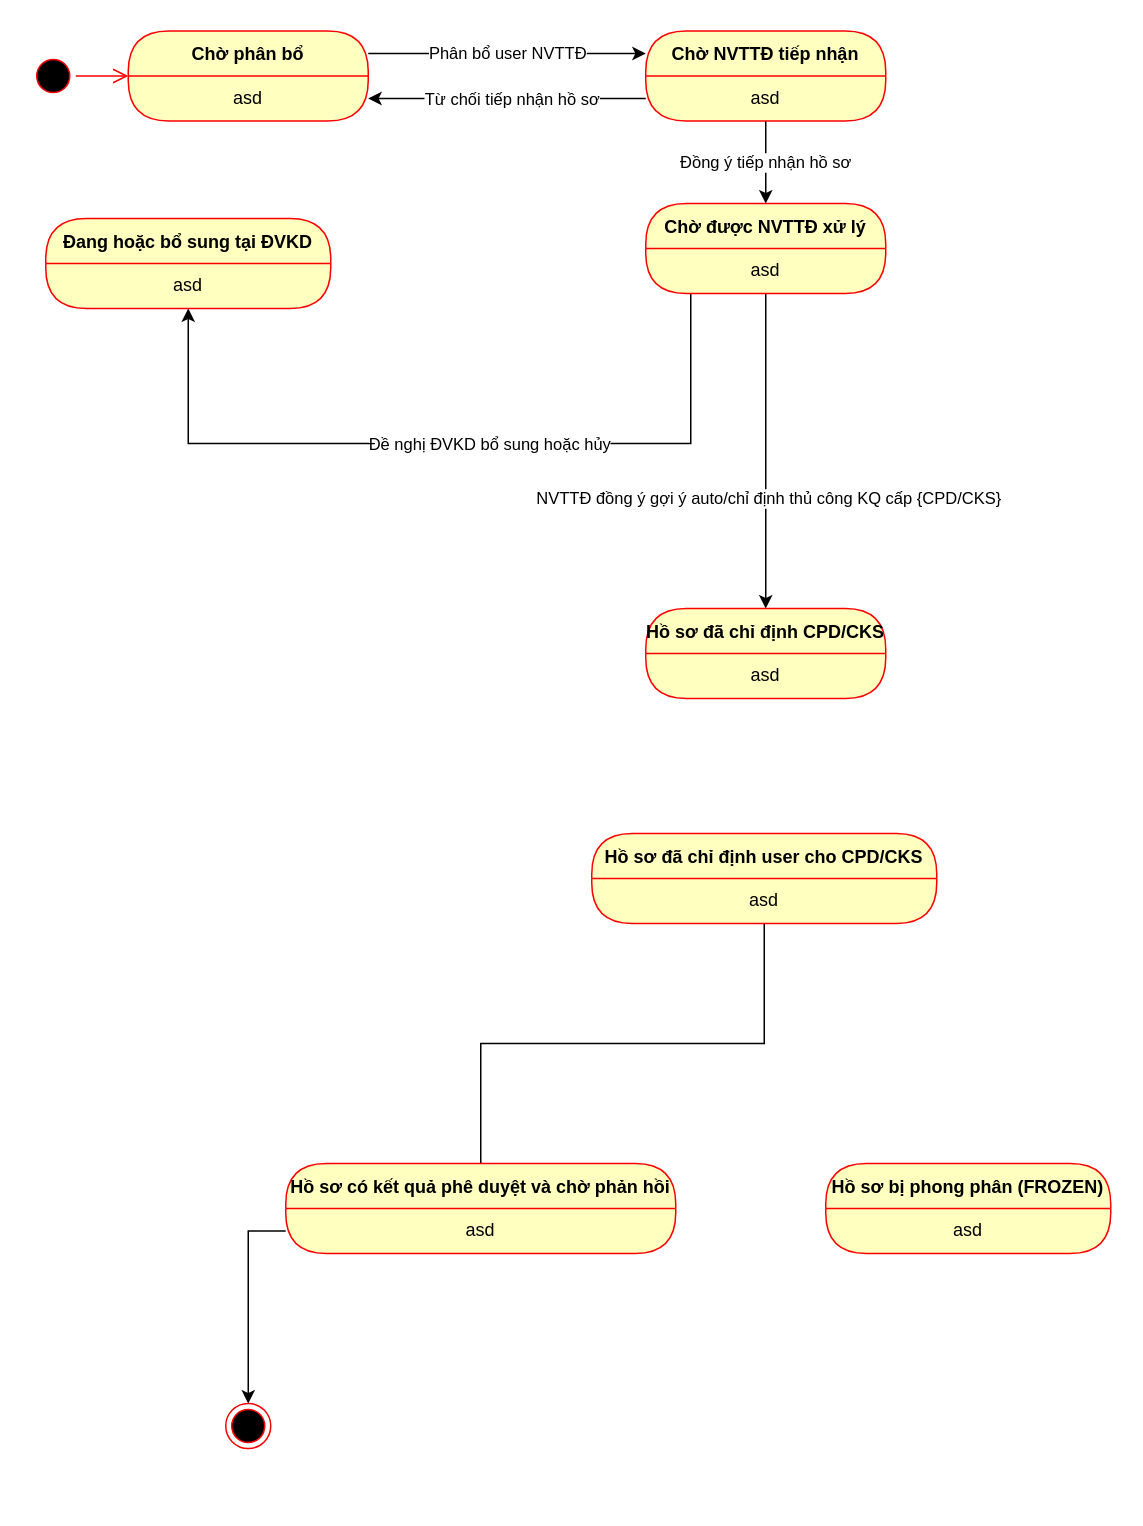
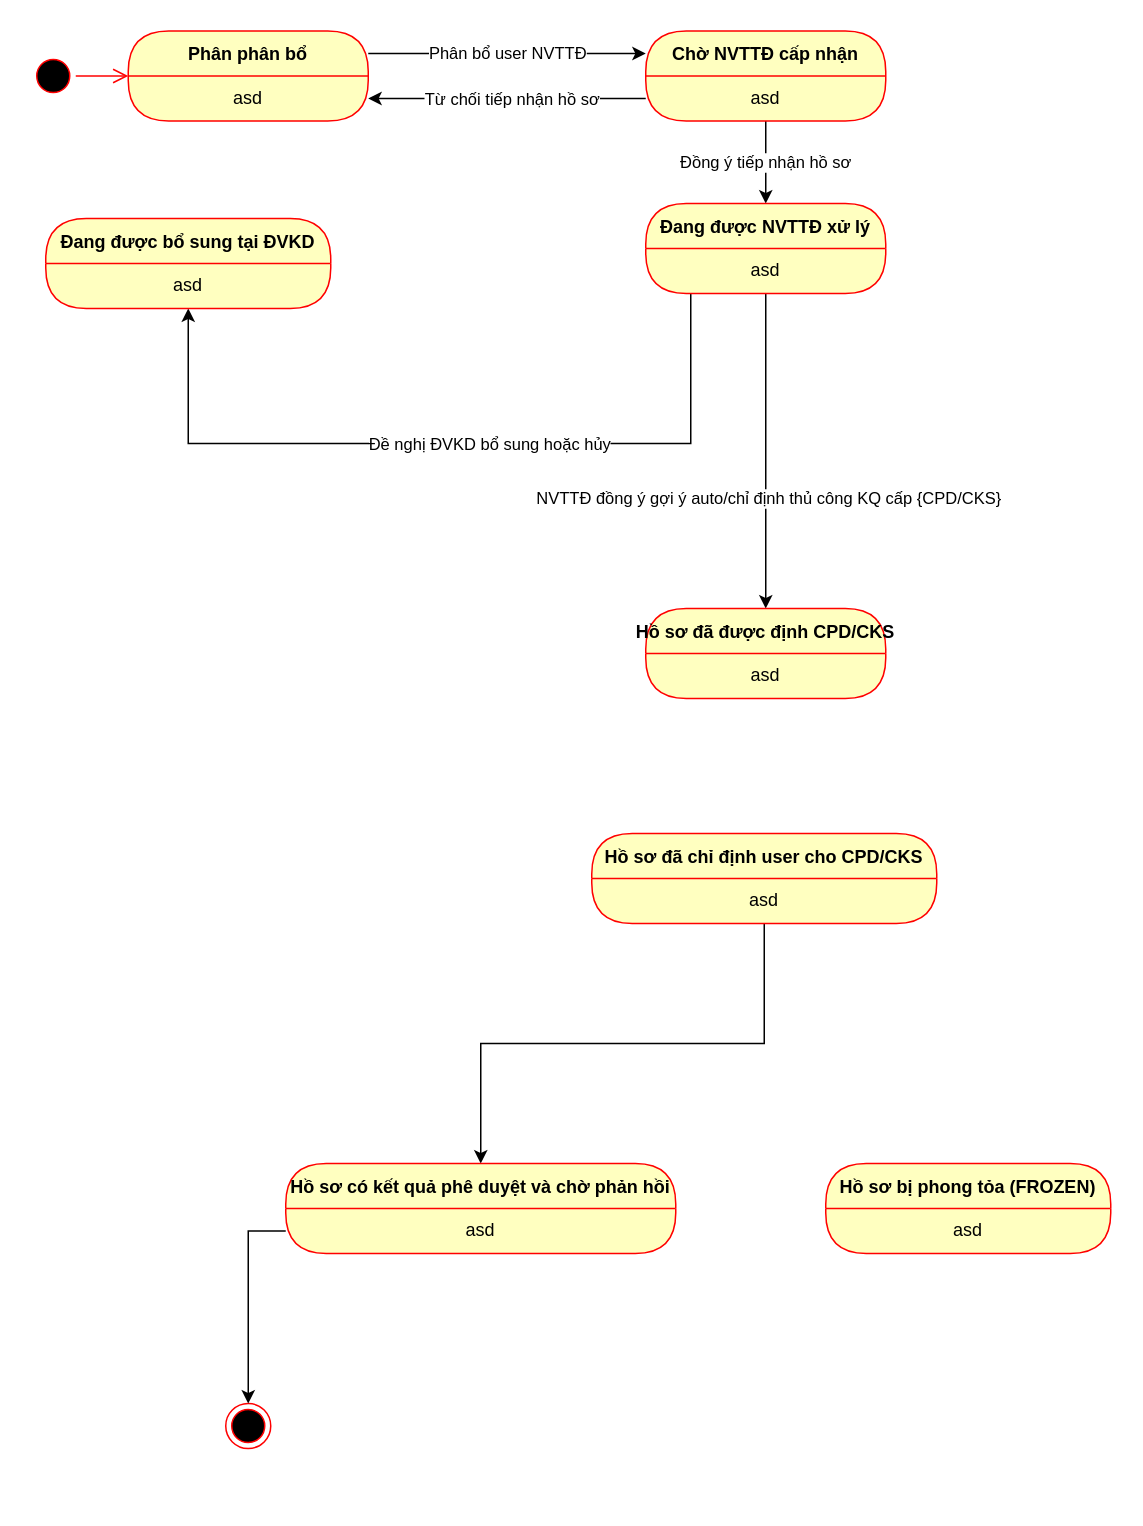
(248, 54) -> (248, 54)
(765, 54) -> (765, 54)
(765, 227) -> (765, 227)
(188, 242) -> (188, 242)
(765, 632) -> (765, 632)
(481, 1156) -> (481, 1152)
(968, 1187) -> (968, 1187)
